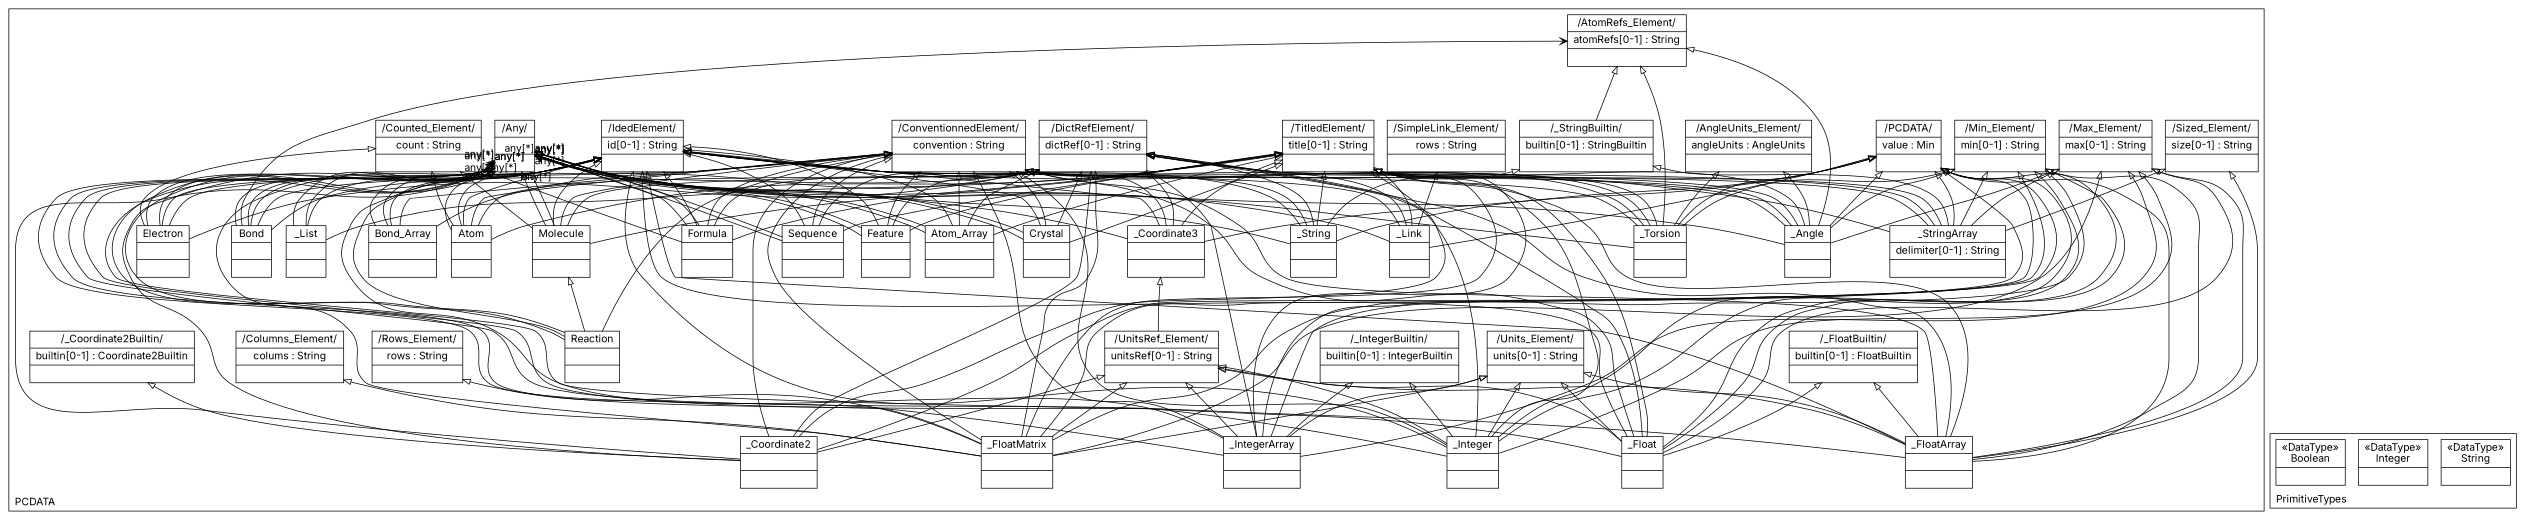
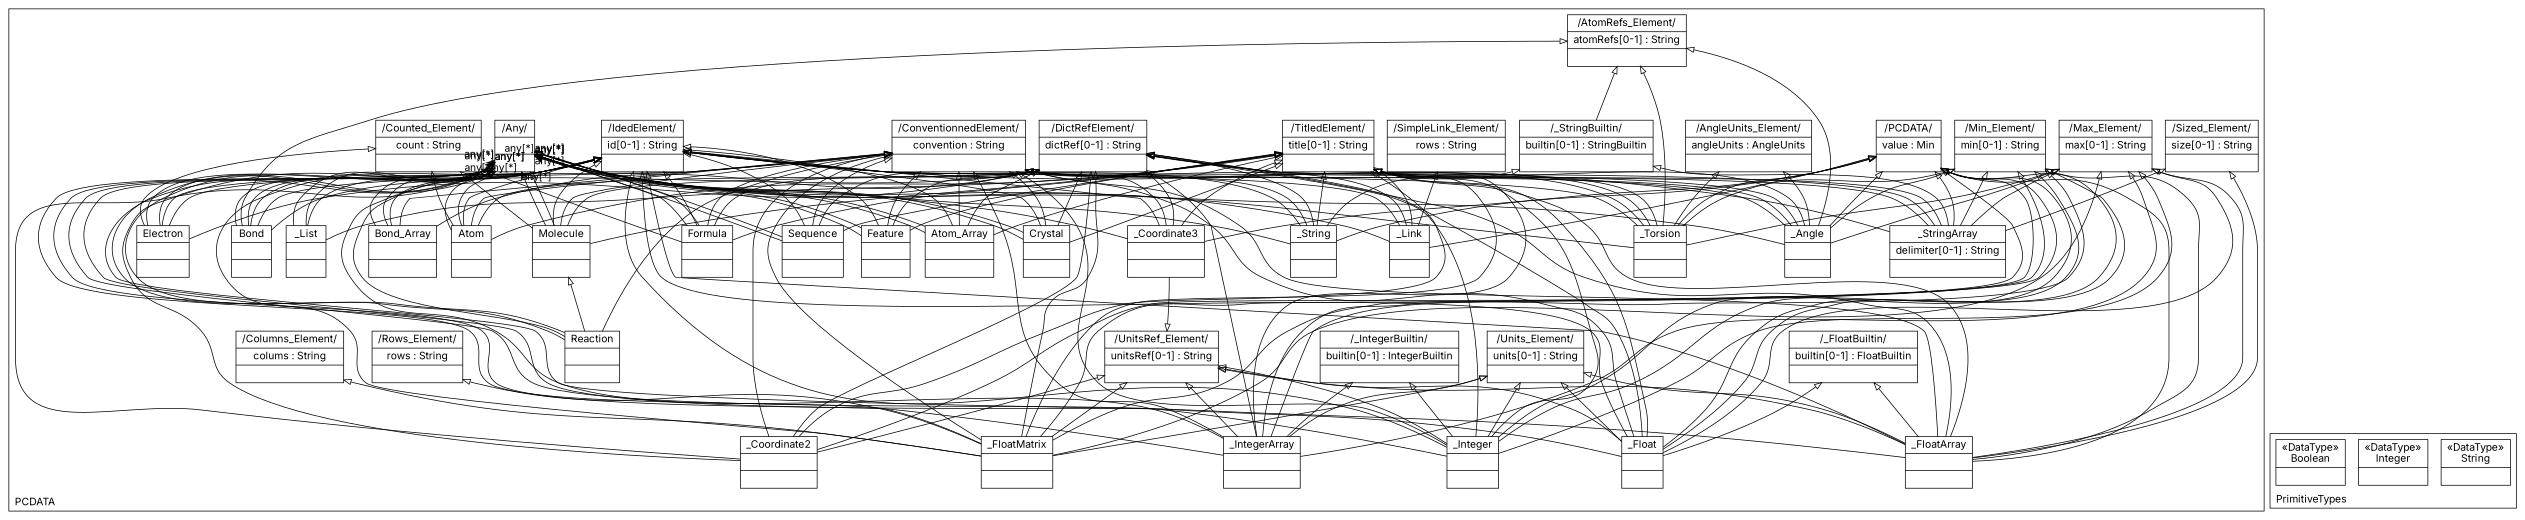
(872, 59) -> (872, 59)
none -> (1870, 210)
(1159, 310) -> (1169, 295)
(112, 357) -> none
